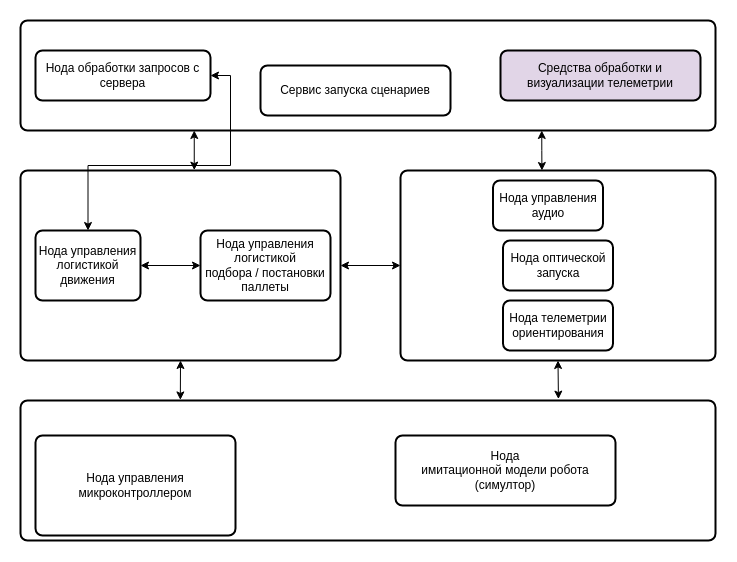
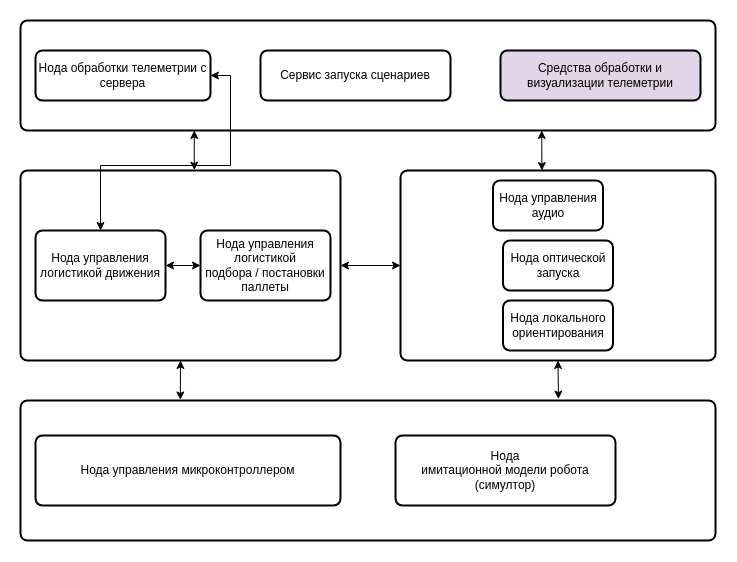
(123, 76) -> (123, 76)
(356, 91) -> (356, 76)
(88, 266) -> (101, 266)
(559, 326) -> (559, 326)
(136, 486) -> (188, 471)
